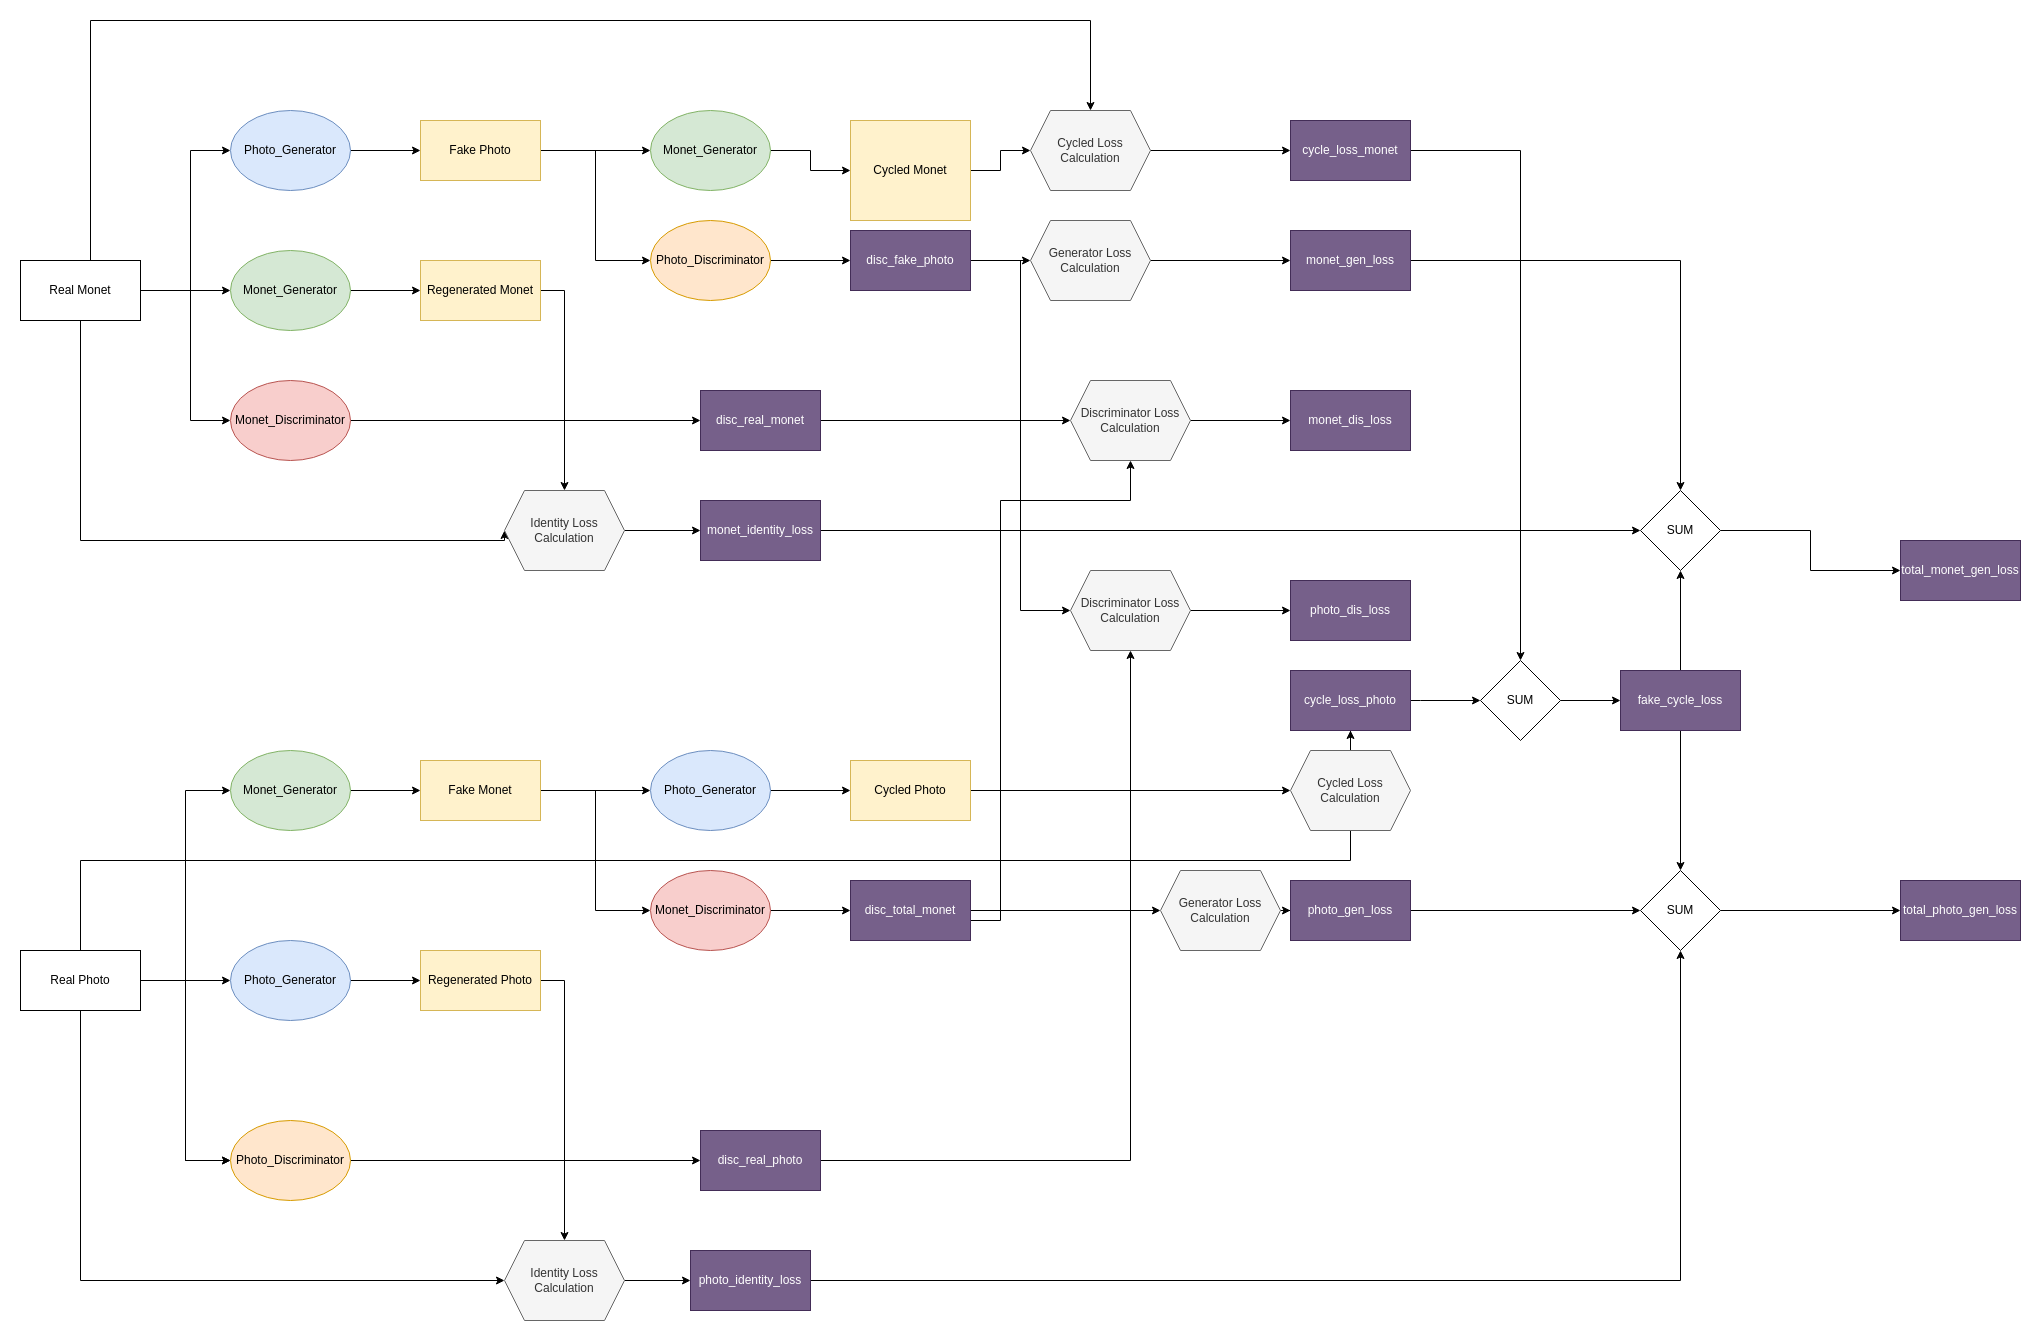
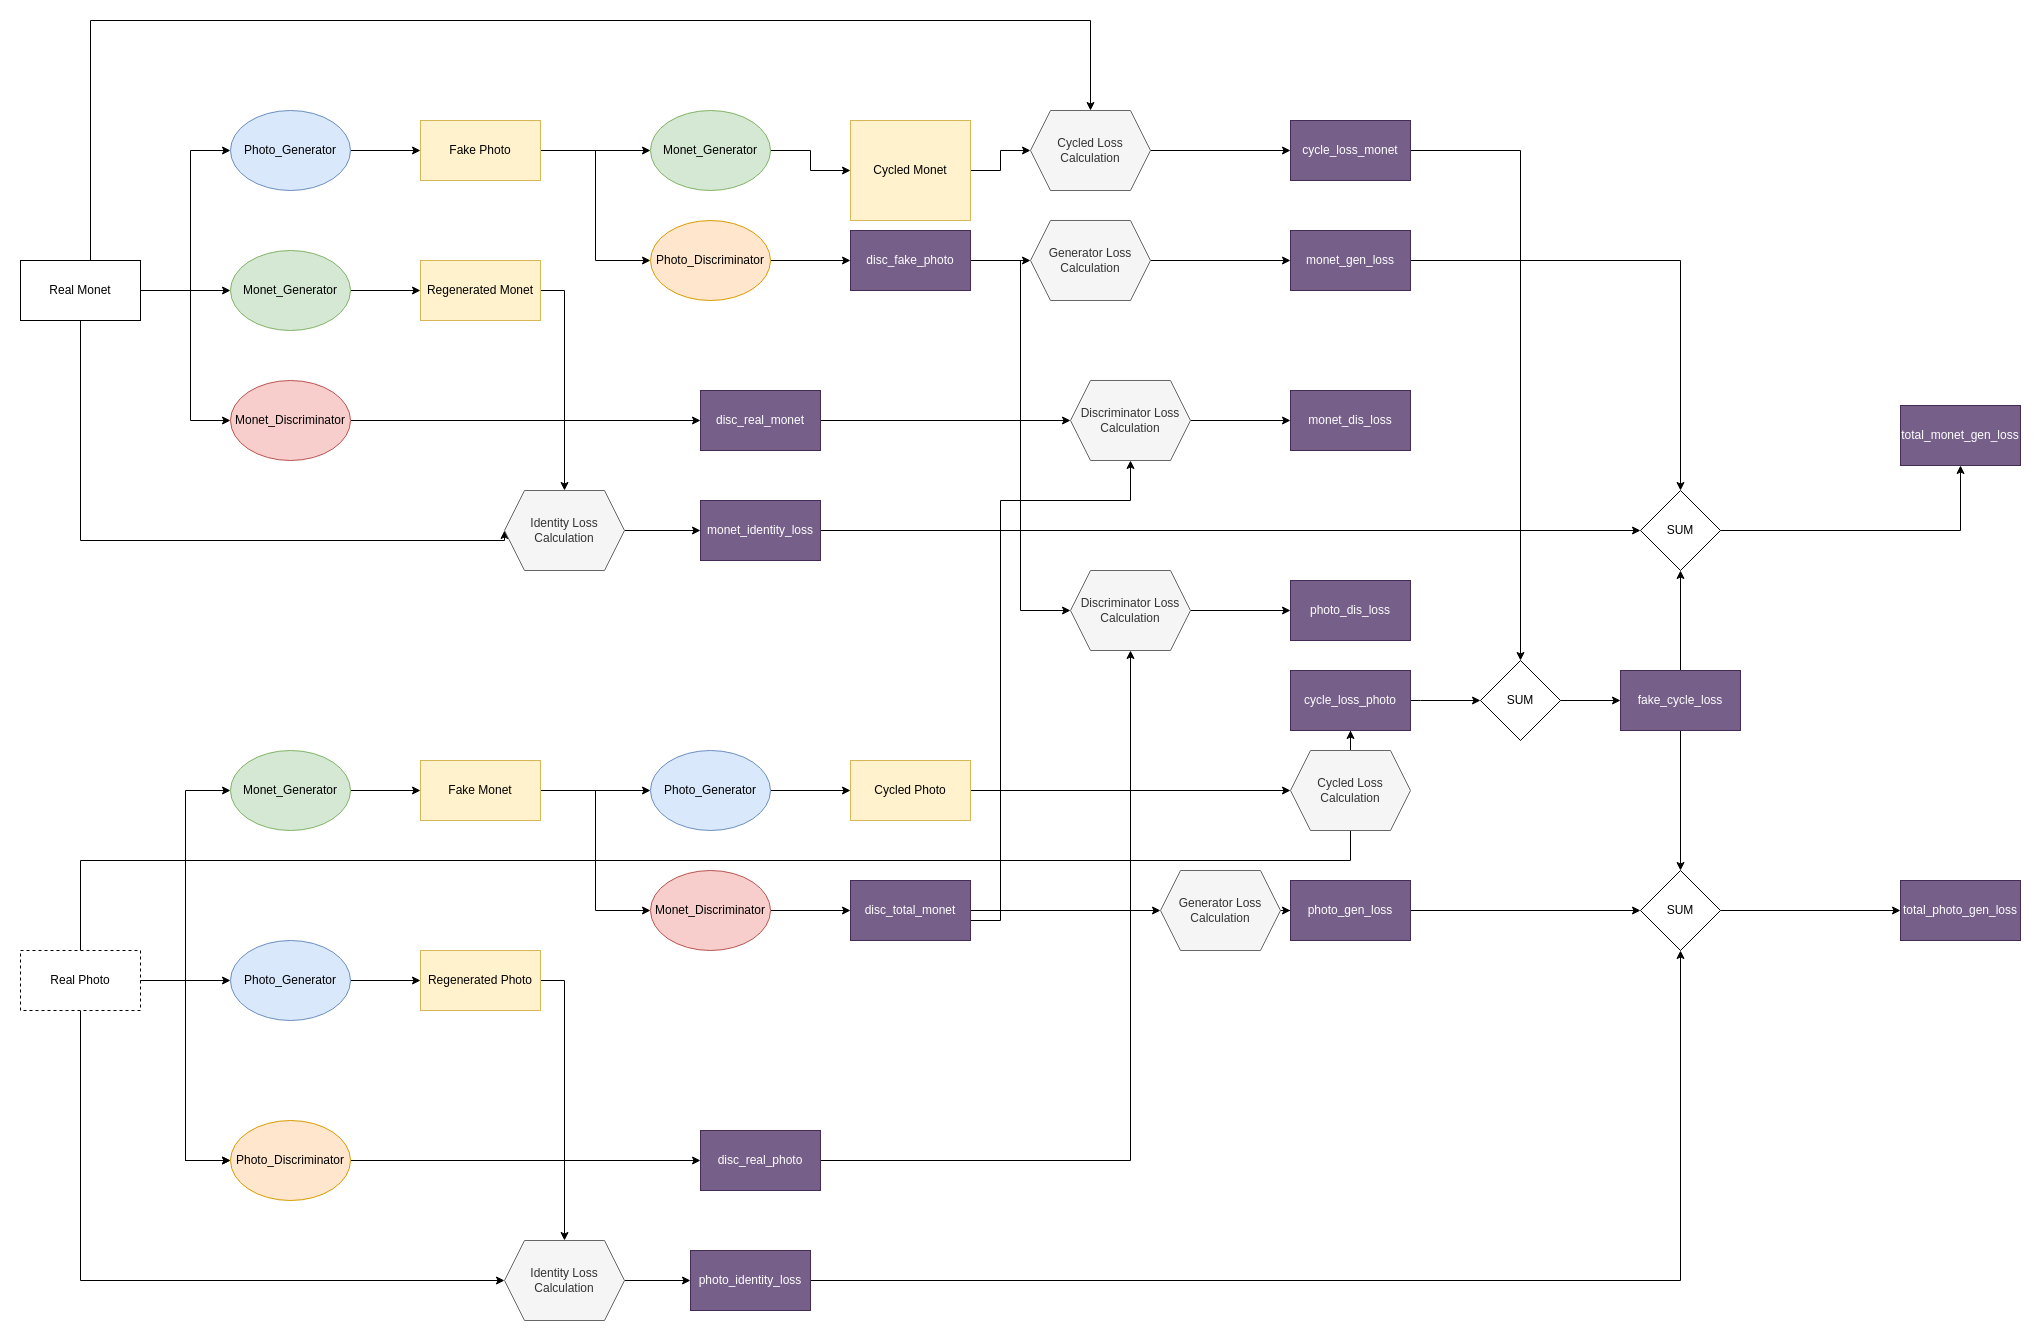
(1961, 571) -> (1961, 436)
(81, 981) -> (81, 981)
